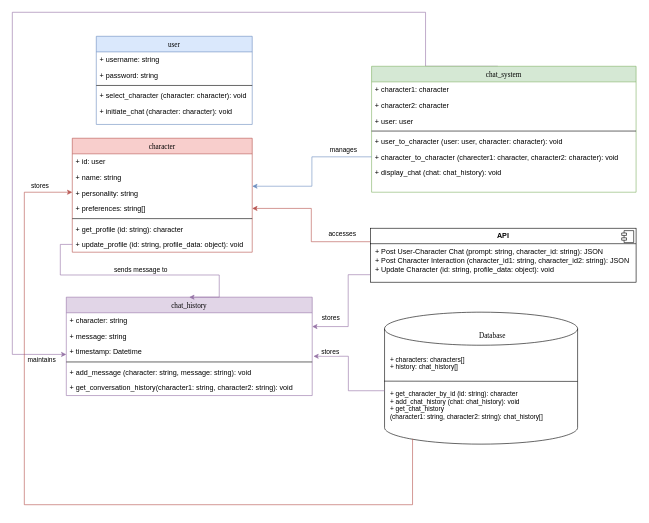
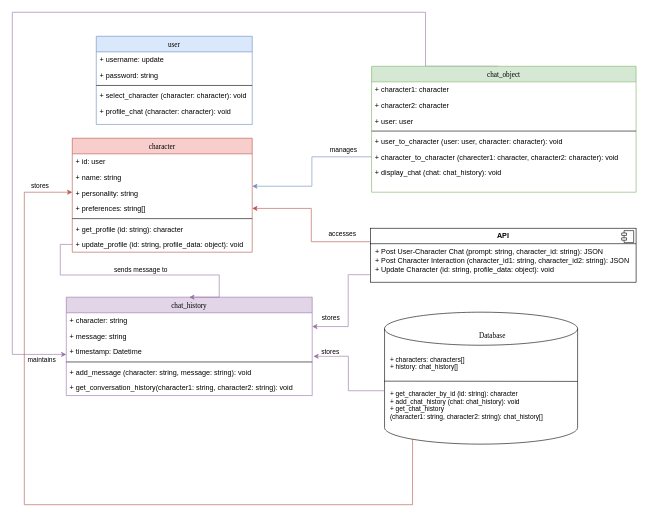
(132, 60) -> (133, 60)
(504, 74) -> (504, 74)
(179, 112) -> (178, 112)
